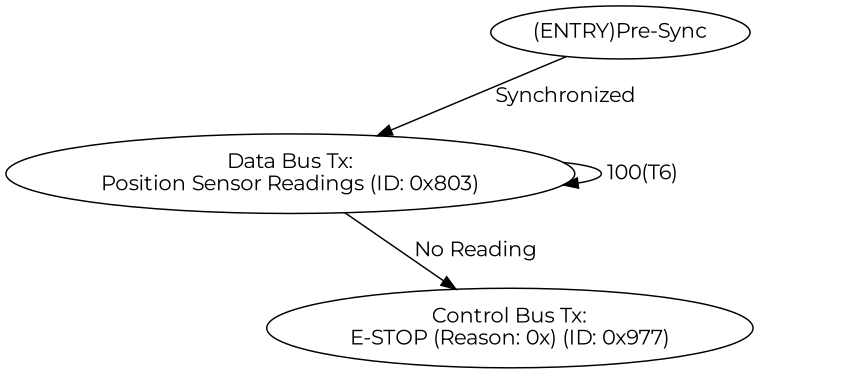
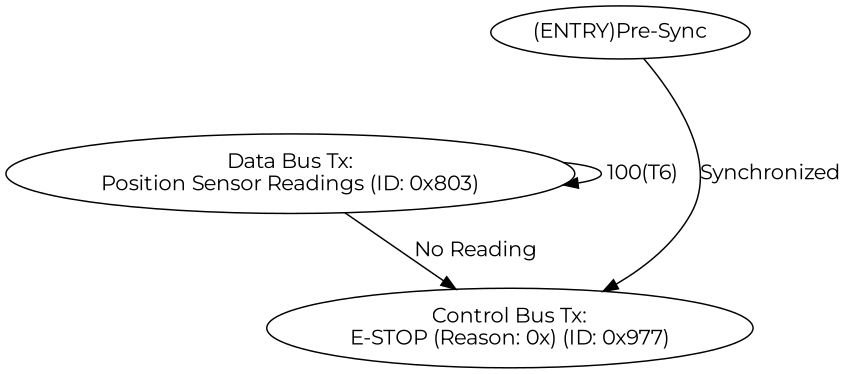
(478, 93) -> (700, 181)
